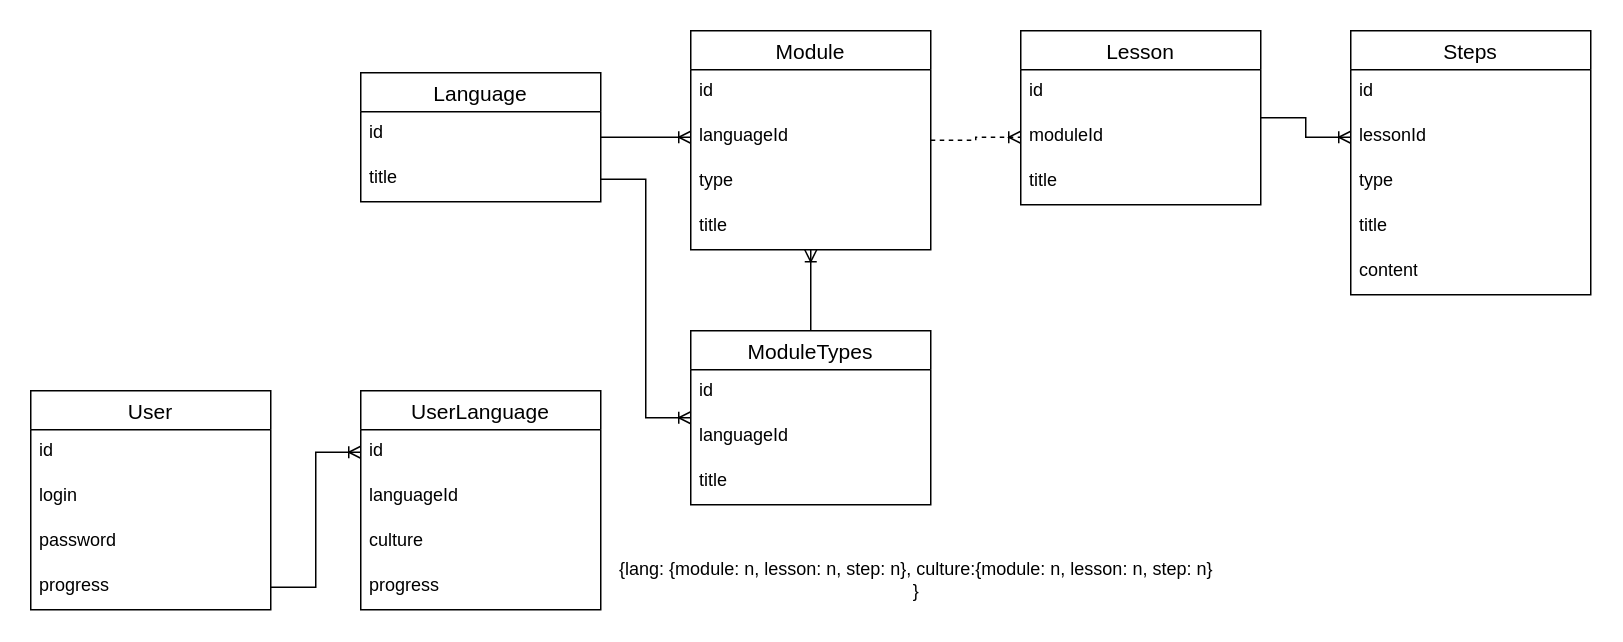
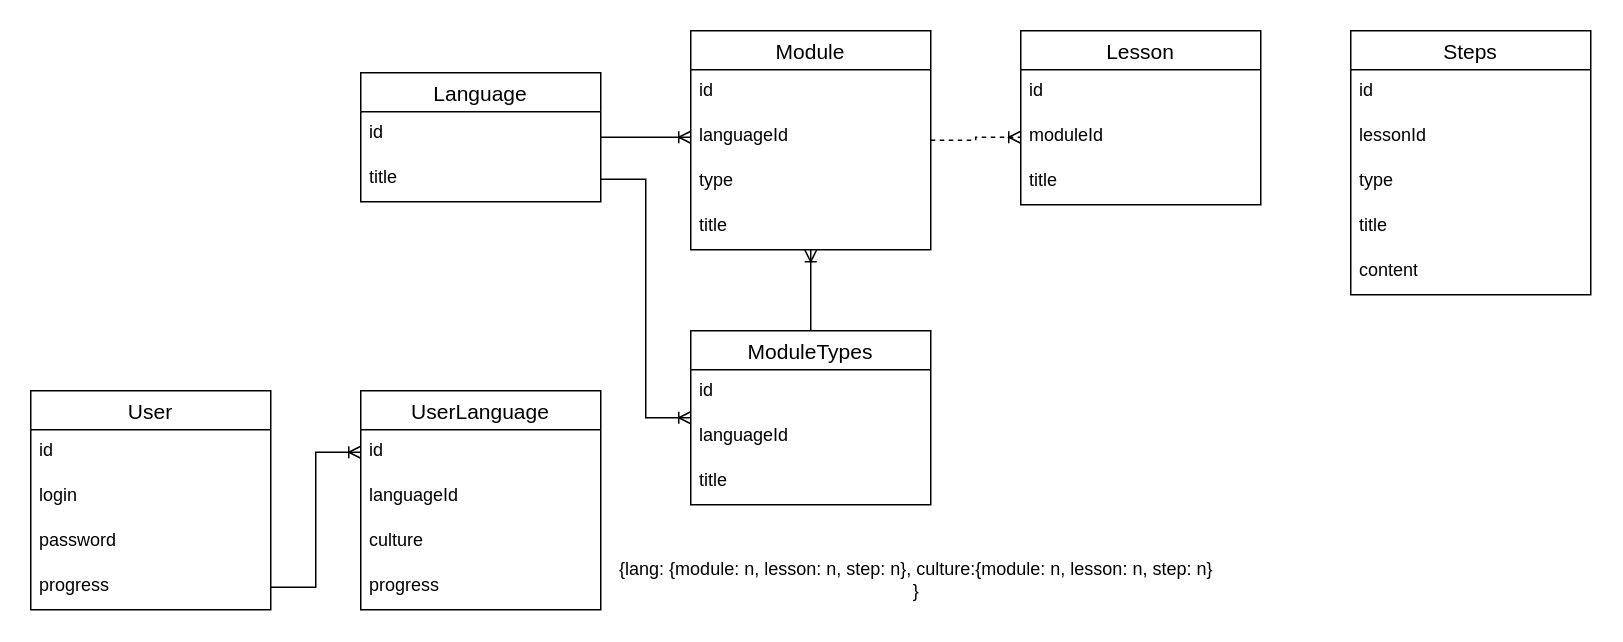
(1306, 126) -> none
